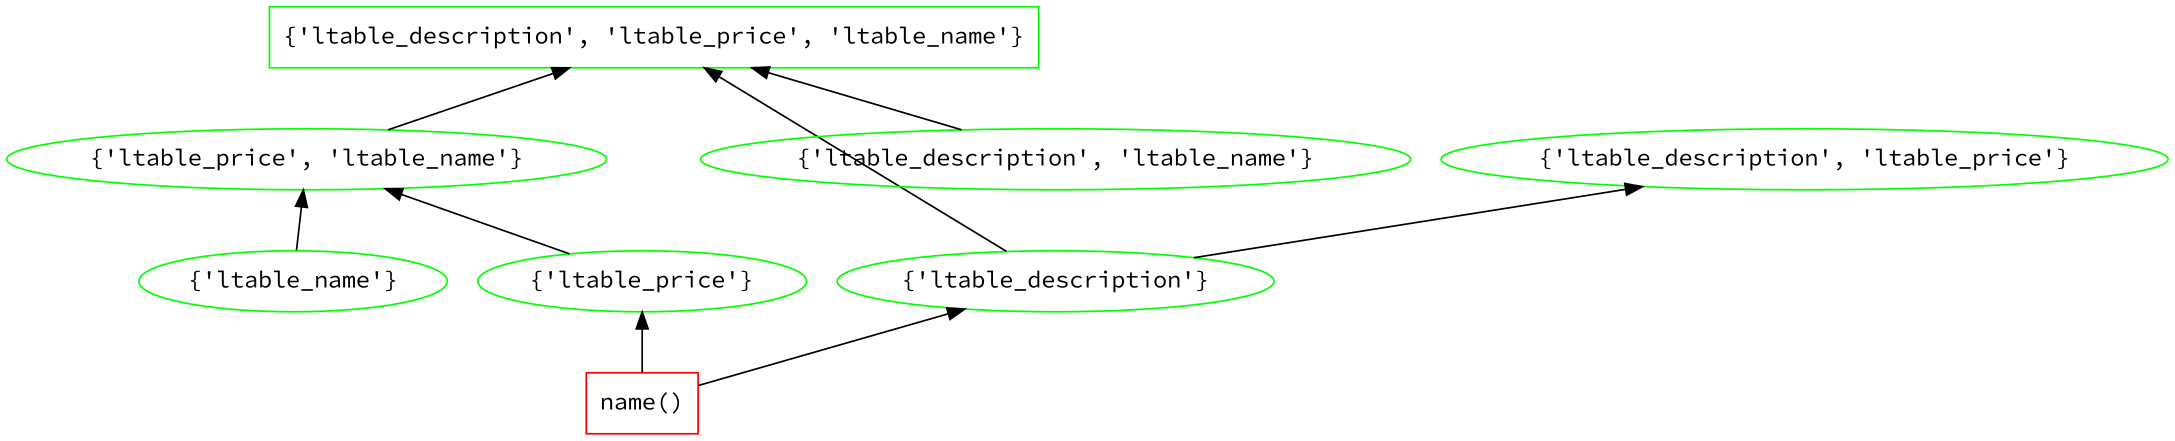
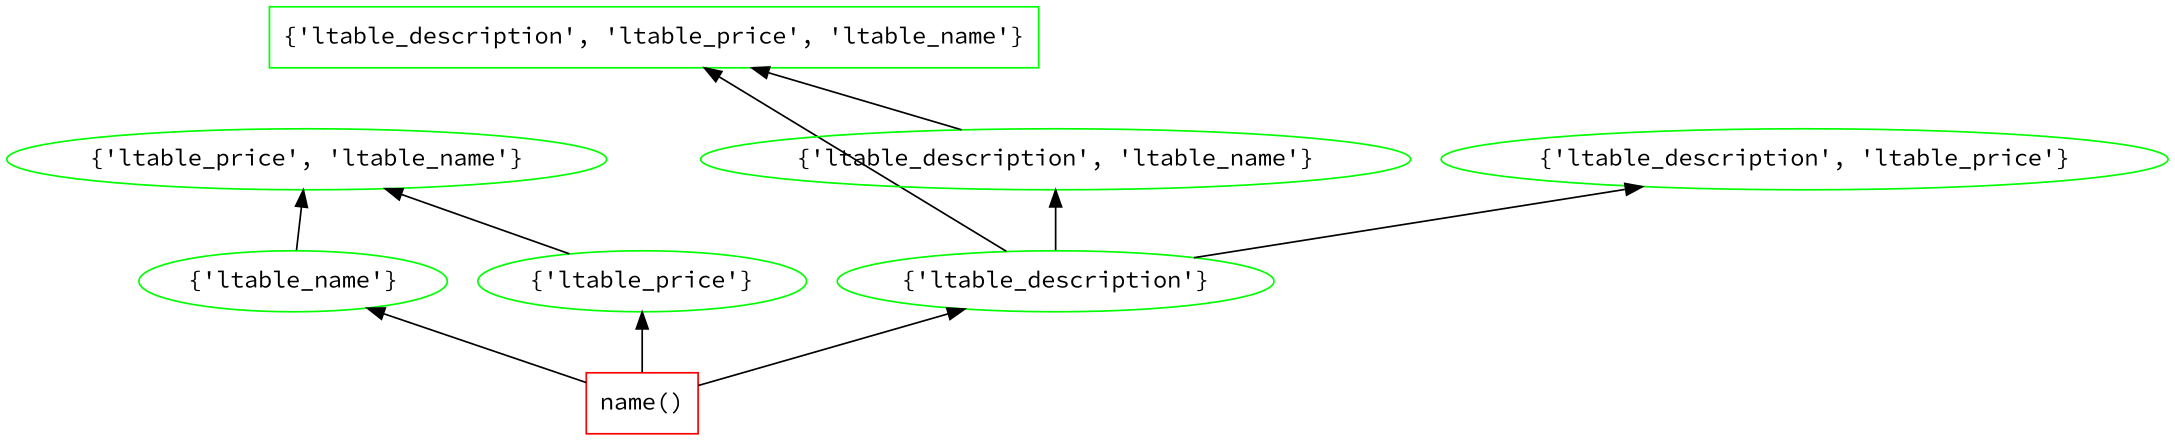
(471, 102) -> none
none -> (1056, 229)
none -> (485, 348)
